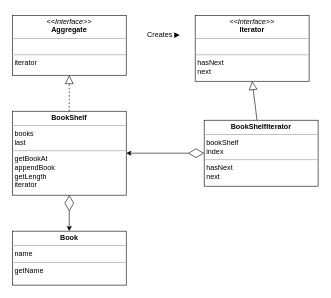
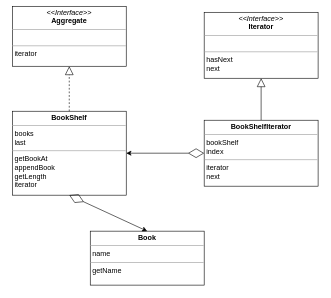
(164, 35) -> none
(69, 45) -> (69, 36)
(252, 48) -> (261, 45)
(238, 142) -> (238, 142)
(69, 258) -> (147, 258)
